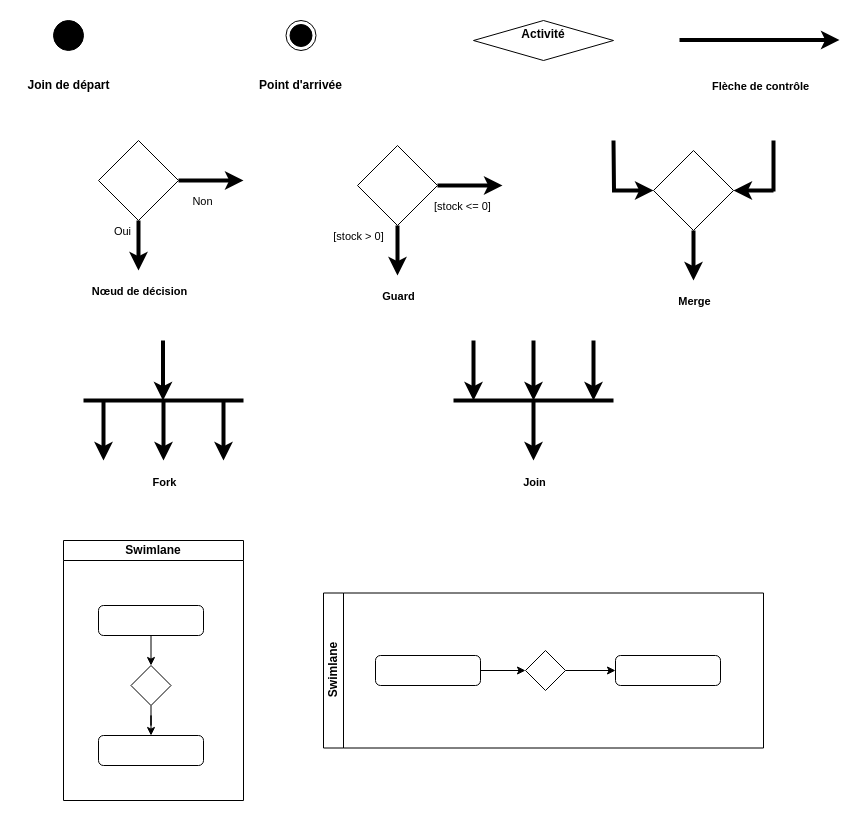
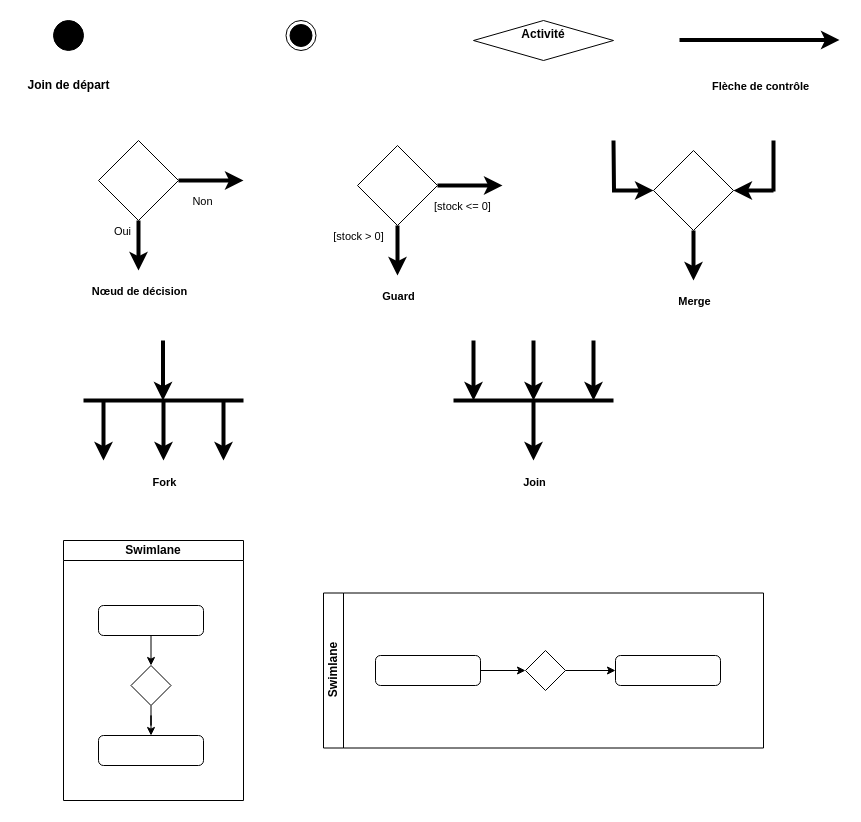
(301, 86) -> none
